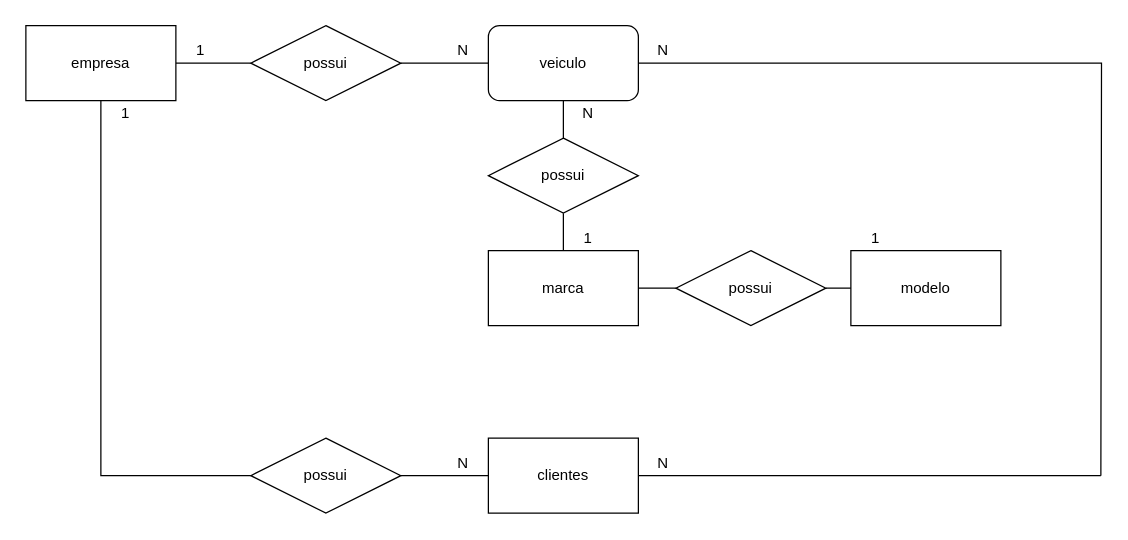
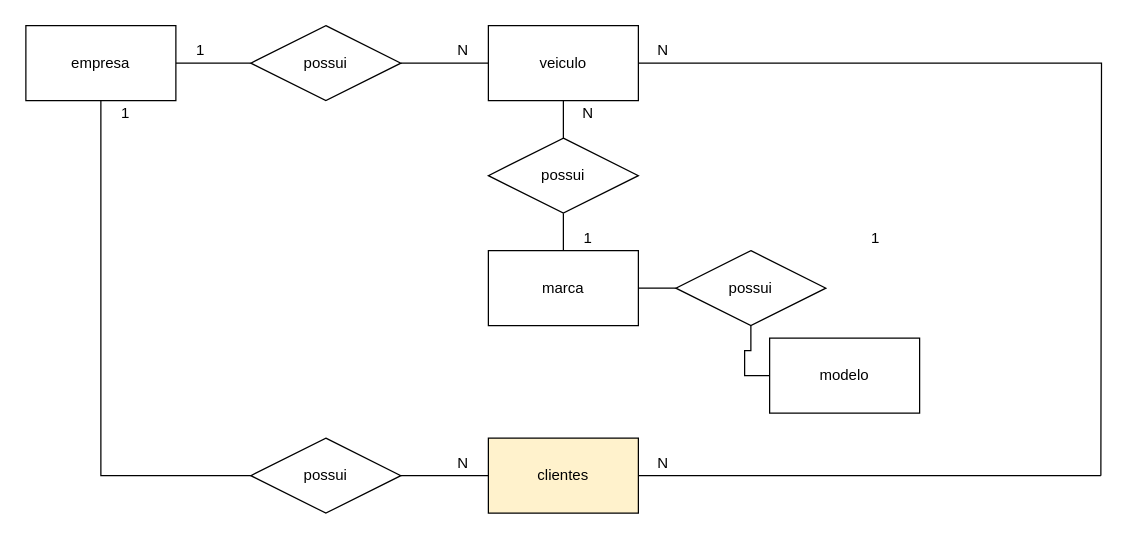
(563, 63) -> (563, 63)
(926, 288) -> (844, 376)
(563, 476) -> (563, 476)
